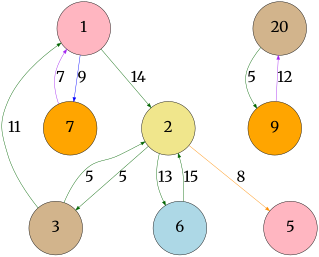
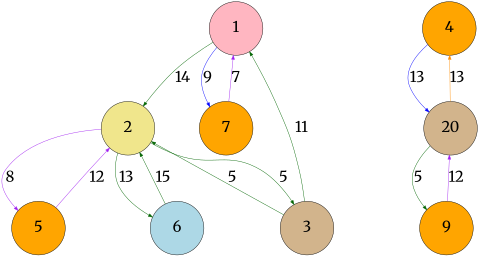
none -> (449, 28)
(228, 177) -> (30, 149)
none -> (81, 179)
(290, 228) -> (38, 228)
